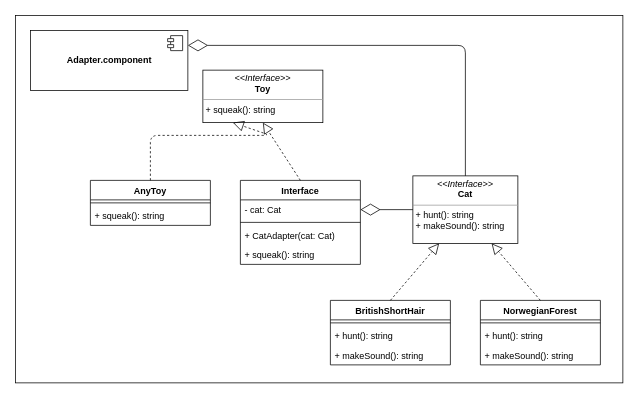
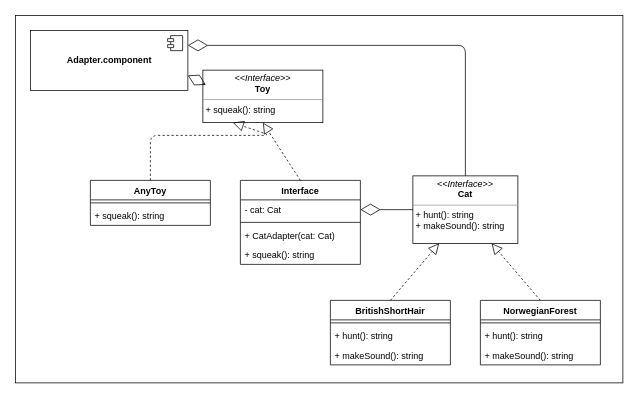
none -> (204, 84)
